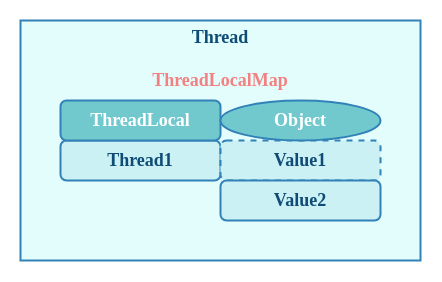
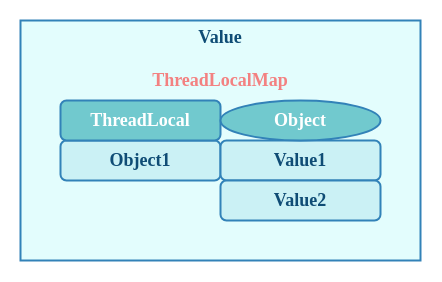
(221, 38) -> (221, 38)
(141, 161) -> (141, 161)
(301, 161) -> (301, 161)
